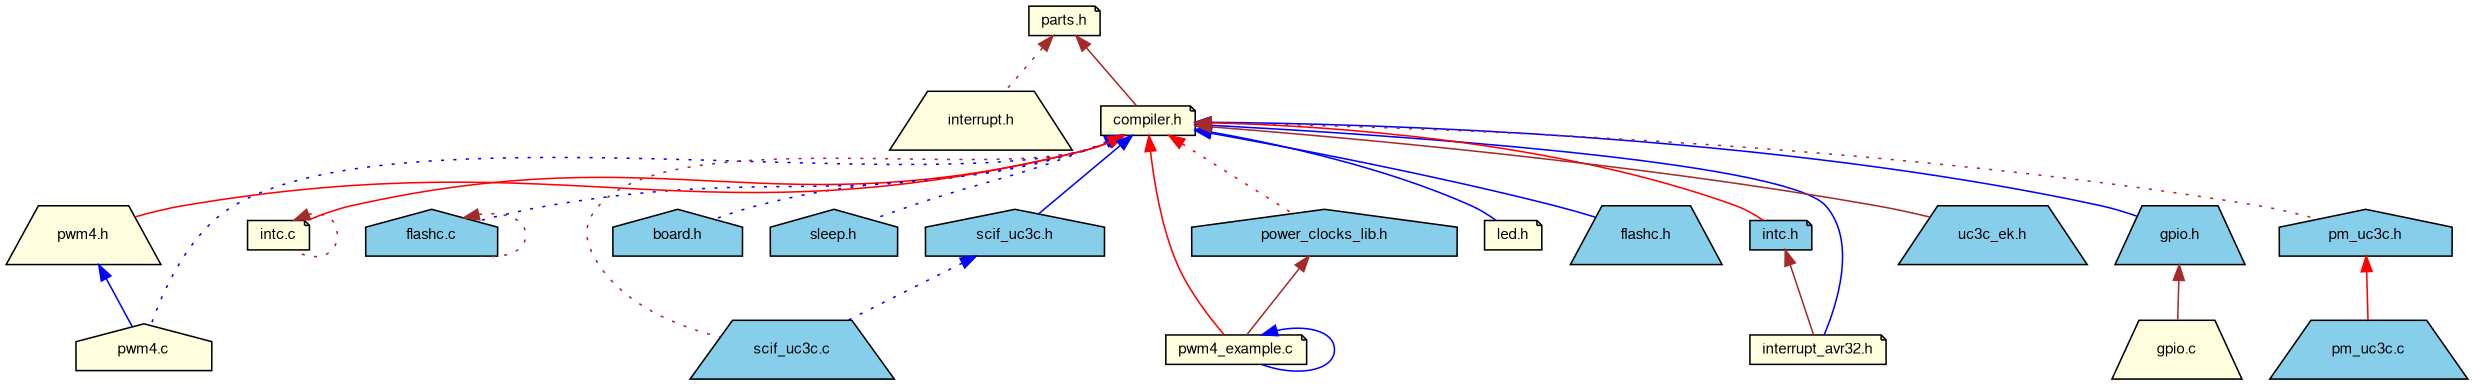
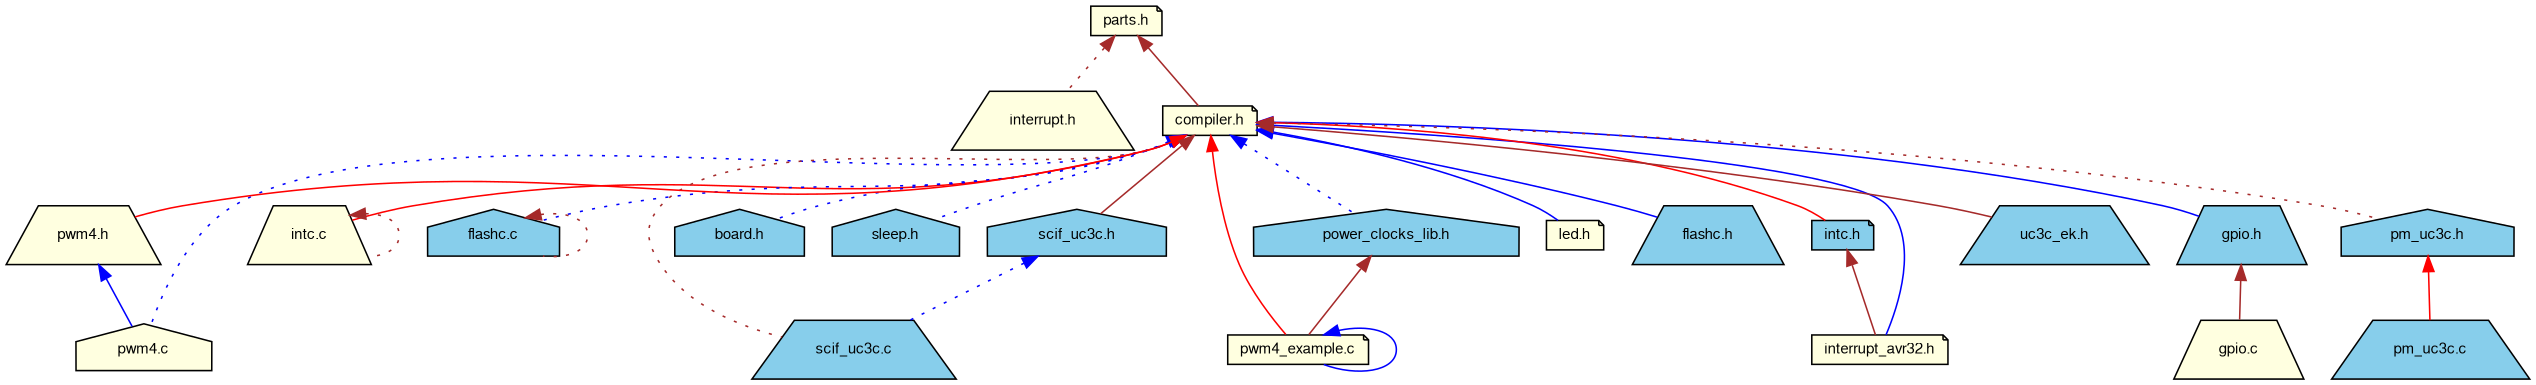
(1237, 179) -> (1299, 179)
(1079, 180) -> (1141, 180)
(278, 235) -> (309, 235)
